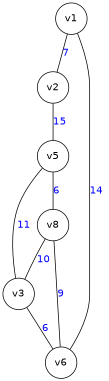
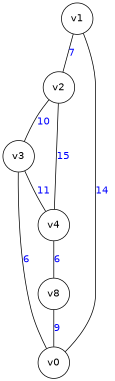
(53, 156) -> (54, 225)
(35, 259) -> (35, 120)
(61, 363) -> (54, 363)
